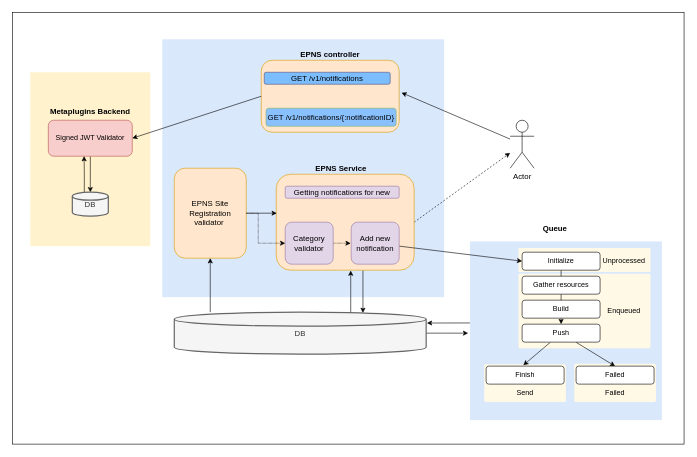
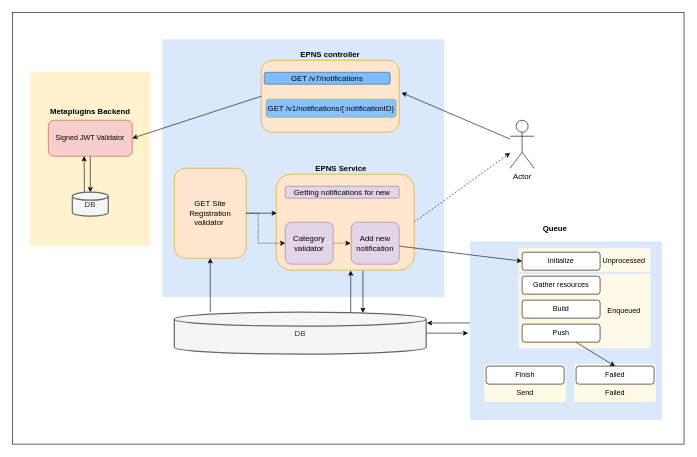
(327, 78) -> (327, 78)
(331, 117) -> (331, 108)
(210, 213) -> (210, 213)
(561, 318) -> none
(538, 353) -> none
